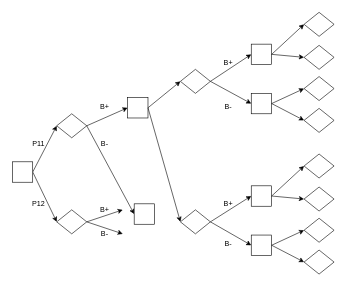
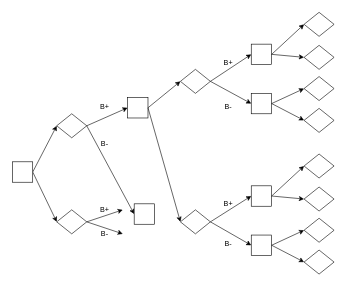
(39, 144) -> none
(39, 204) -> none
